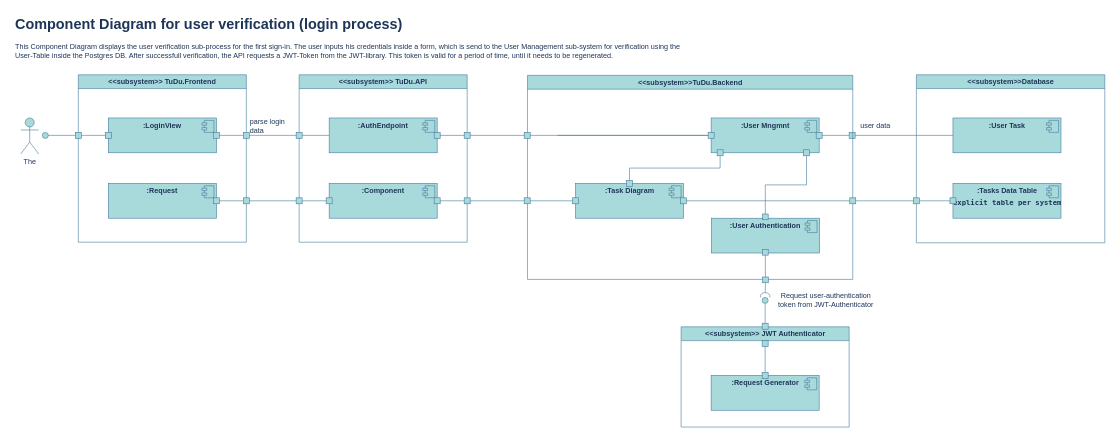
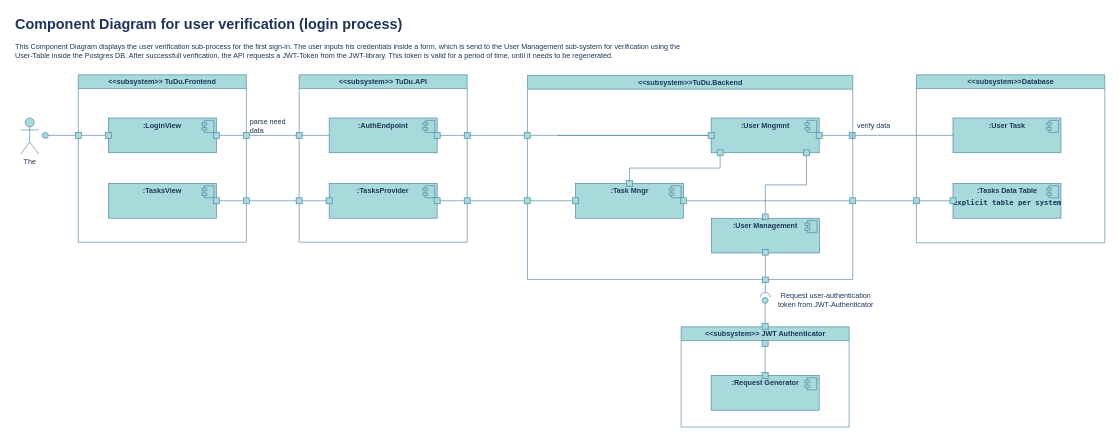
(269, 122) -> (271, 122)
(873, 126) -> (870, 126)
(123, 183) -> (127, 183)
(348, 183) -> (355, 183)
(599, 183) -> (594, 183)
(748, 218) -> (742, 218)
